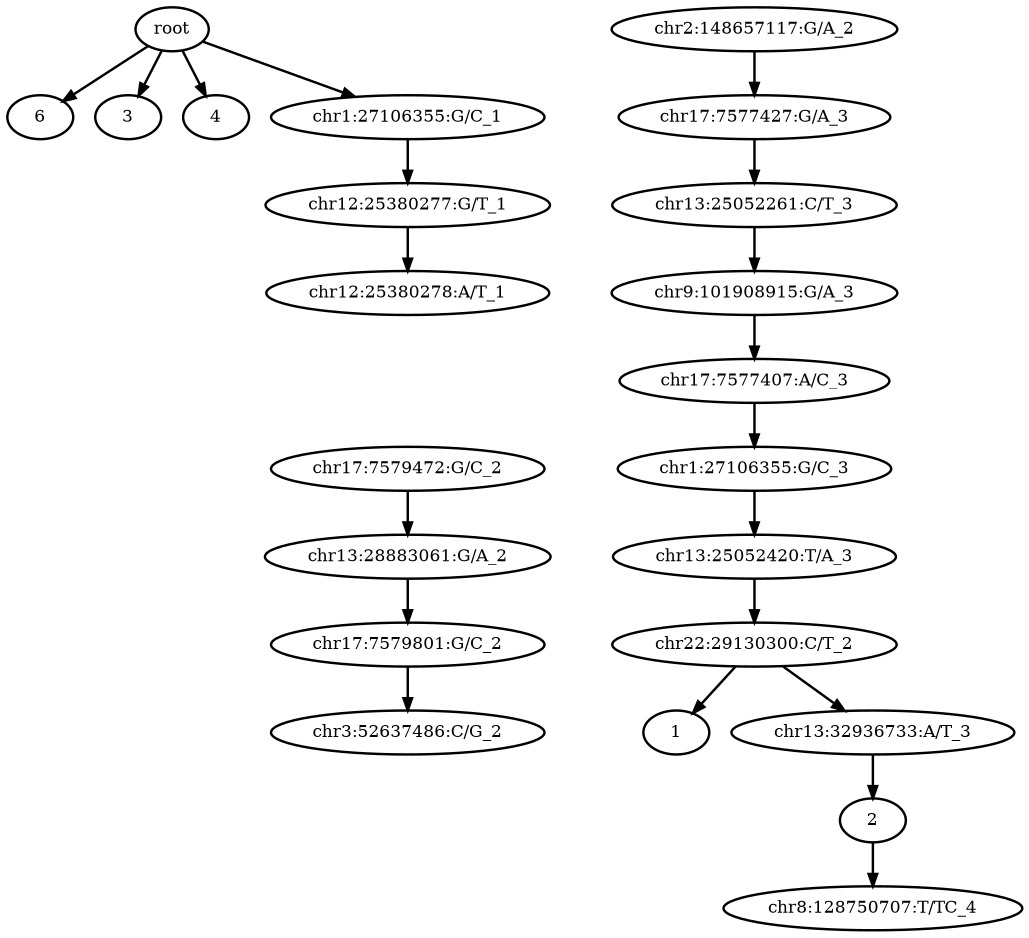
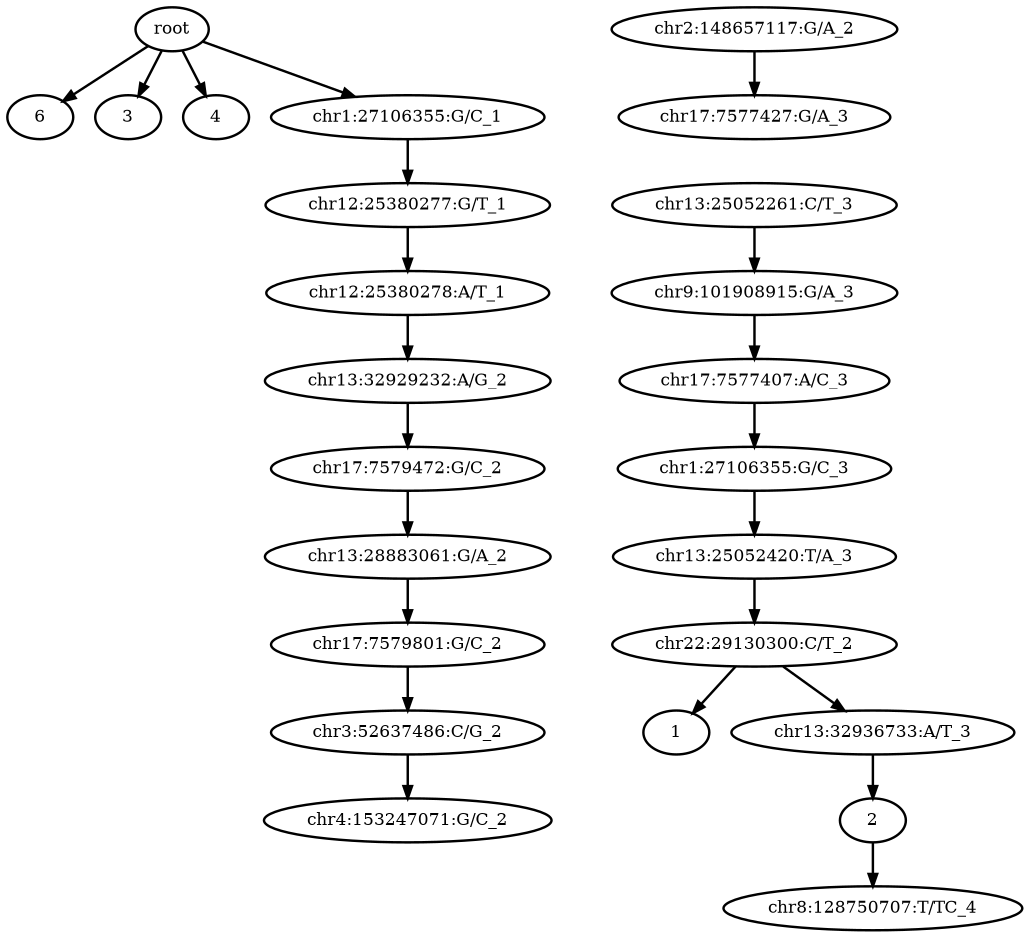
(754, 155) -> none
none -> (408, 381)
none -> (408, 820)
